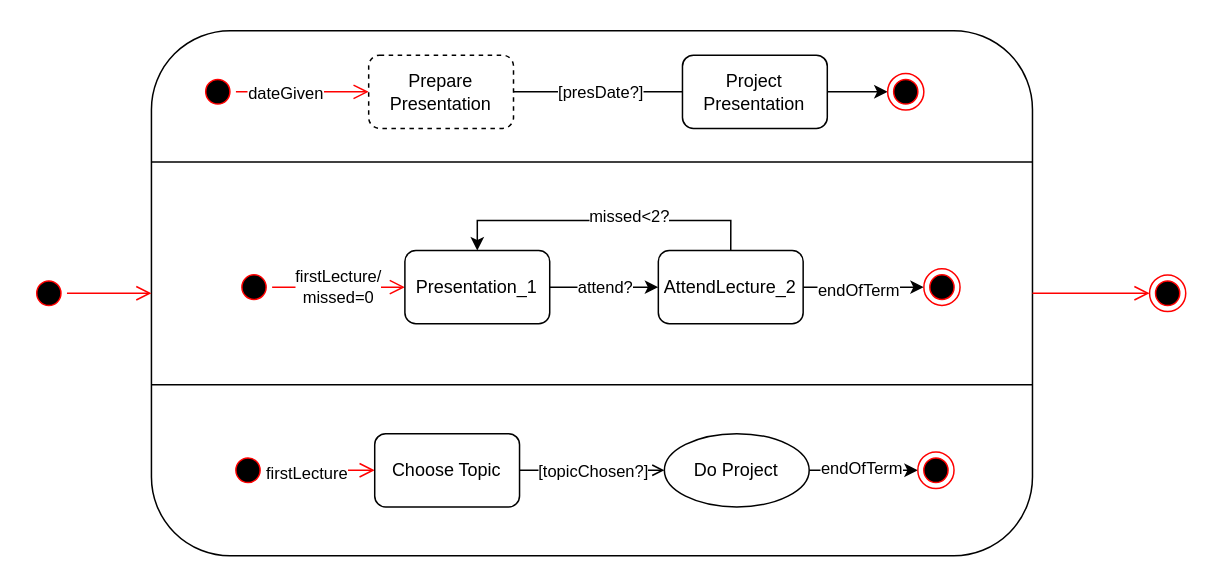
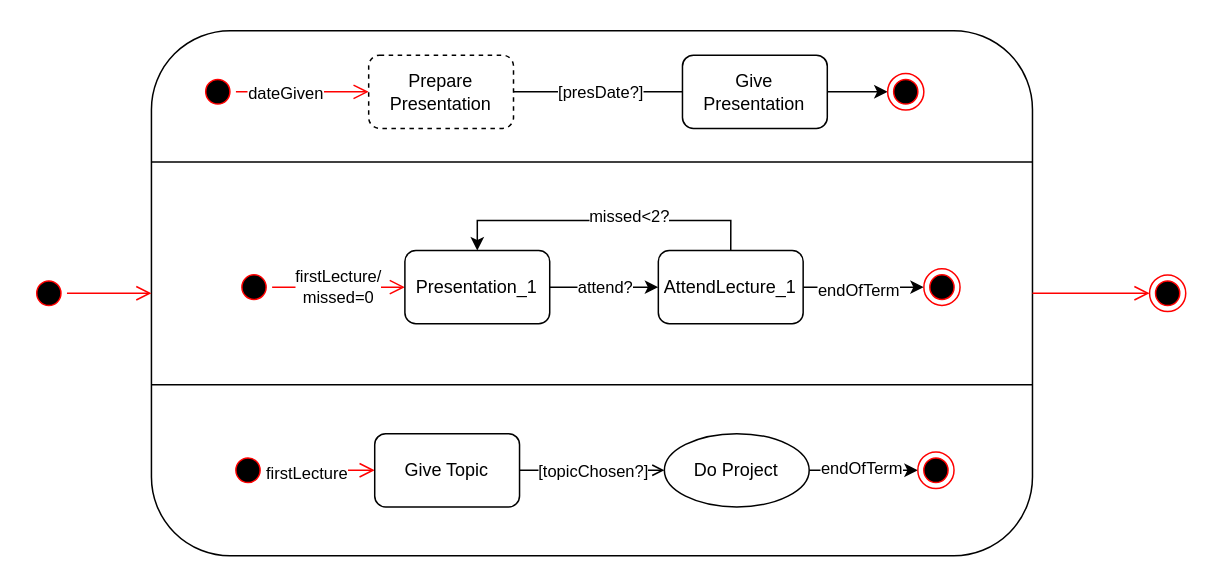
(755, 92) -> (755, 92)
(731, 287) -> (731, 287)
(447, 470) -> (447, 470)
